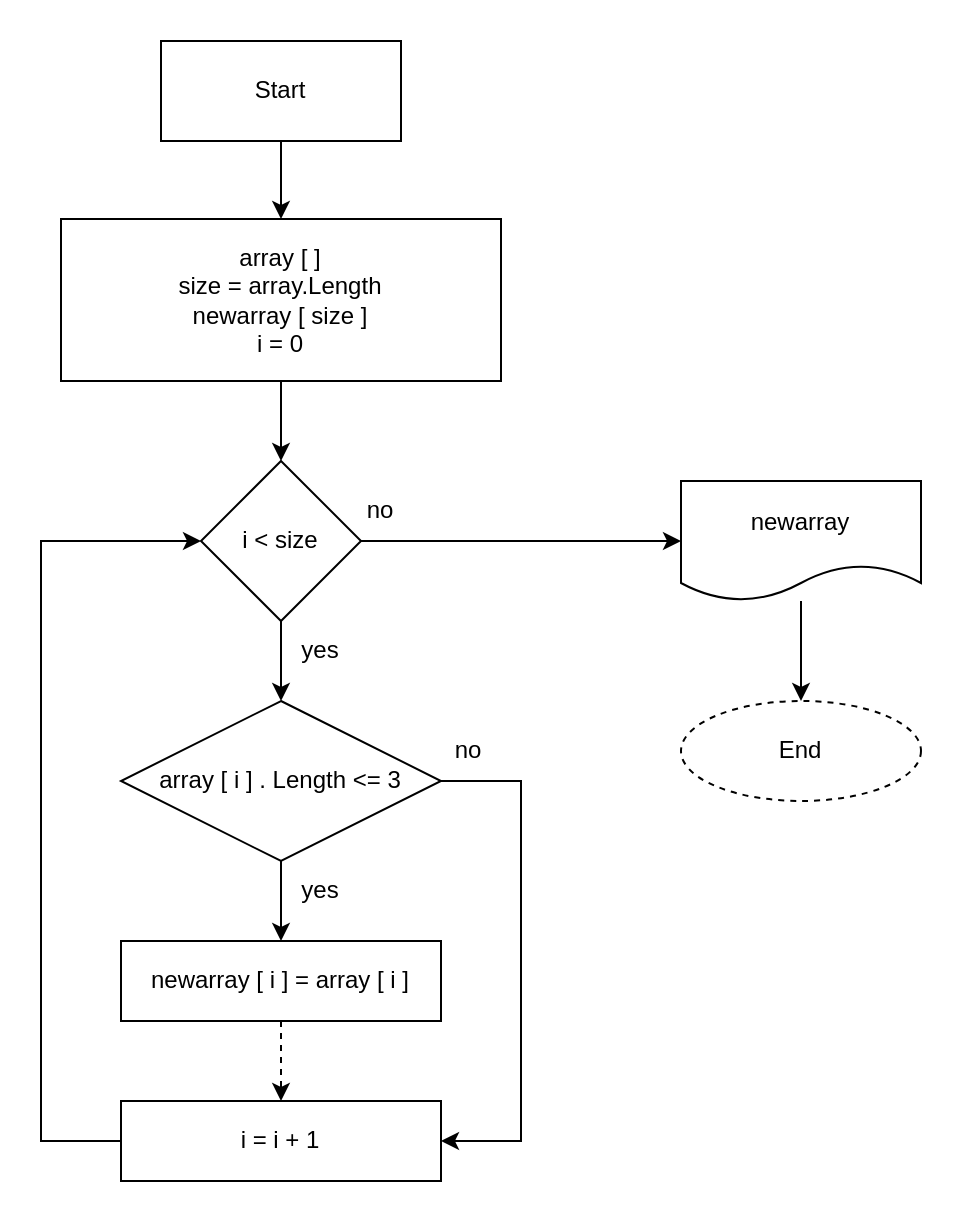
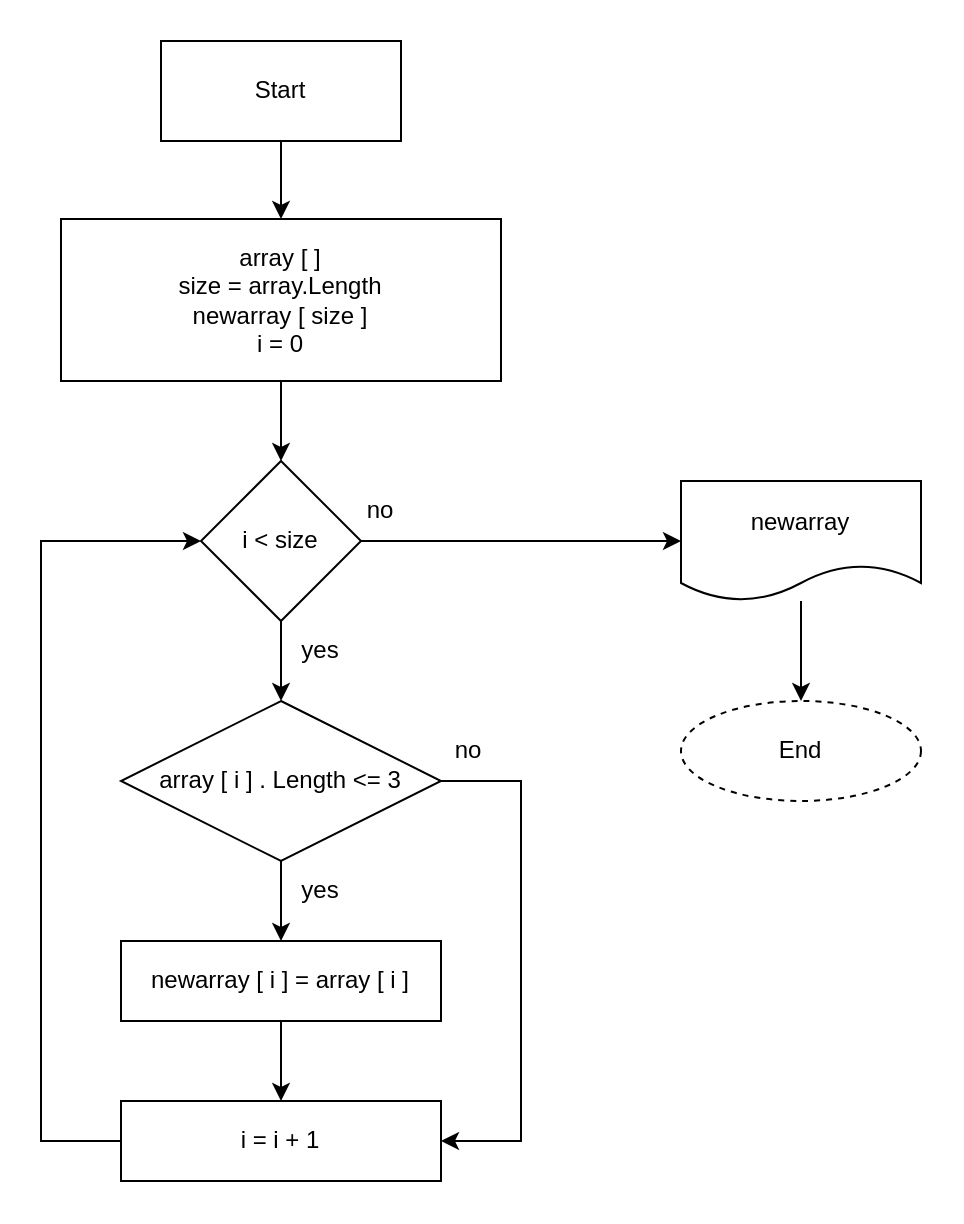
(281, 1053) -> (281, 1053)
